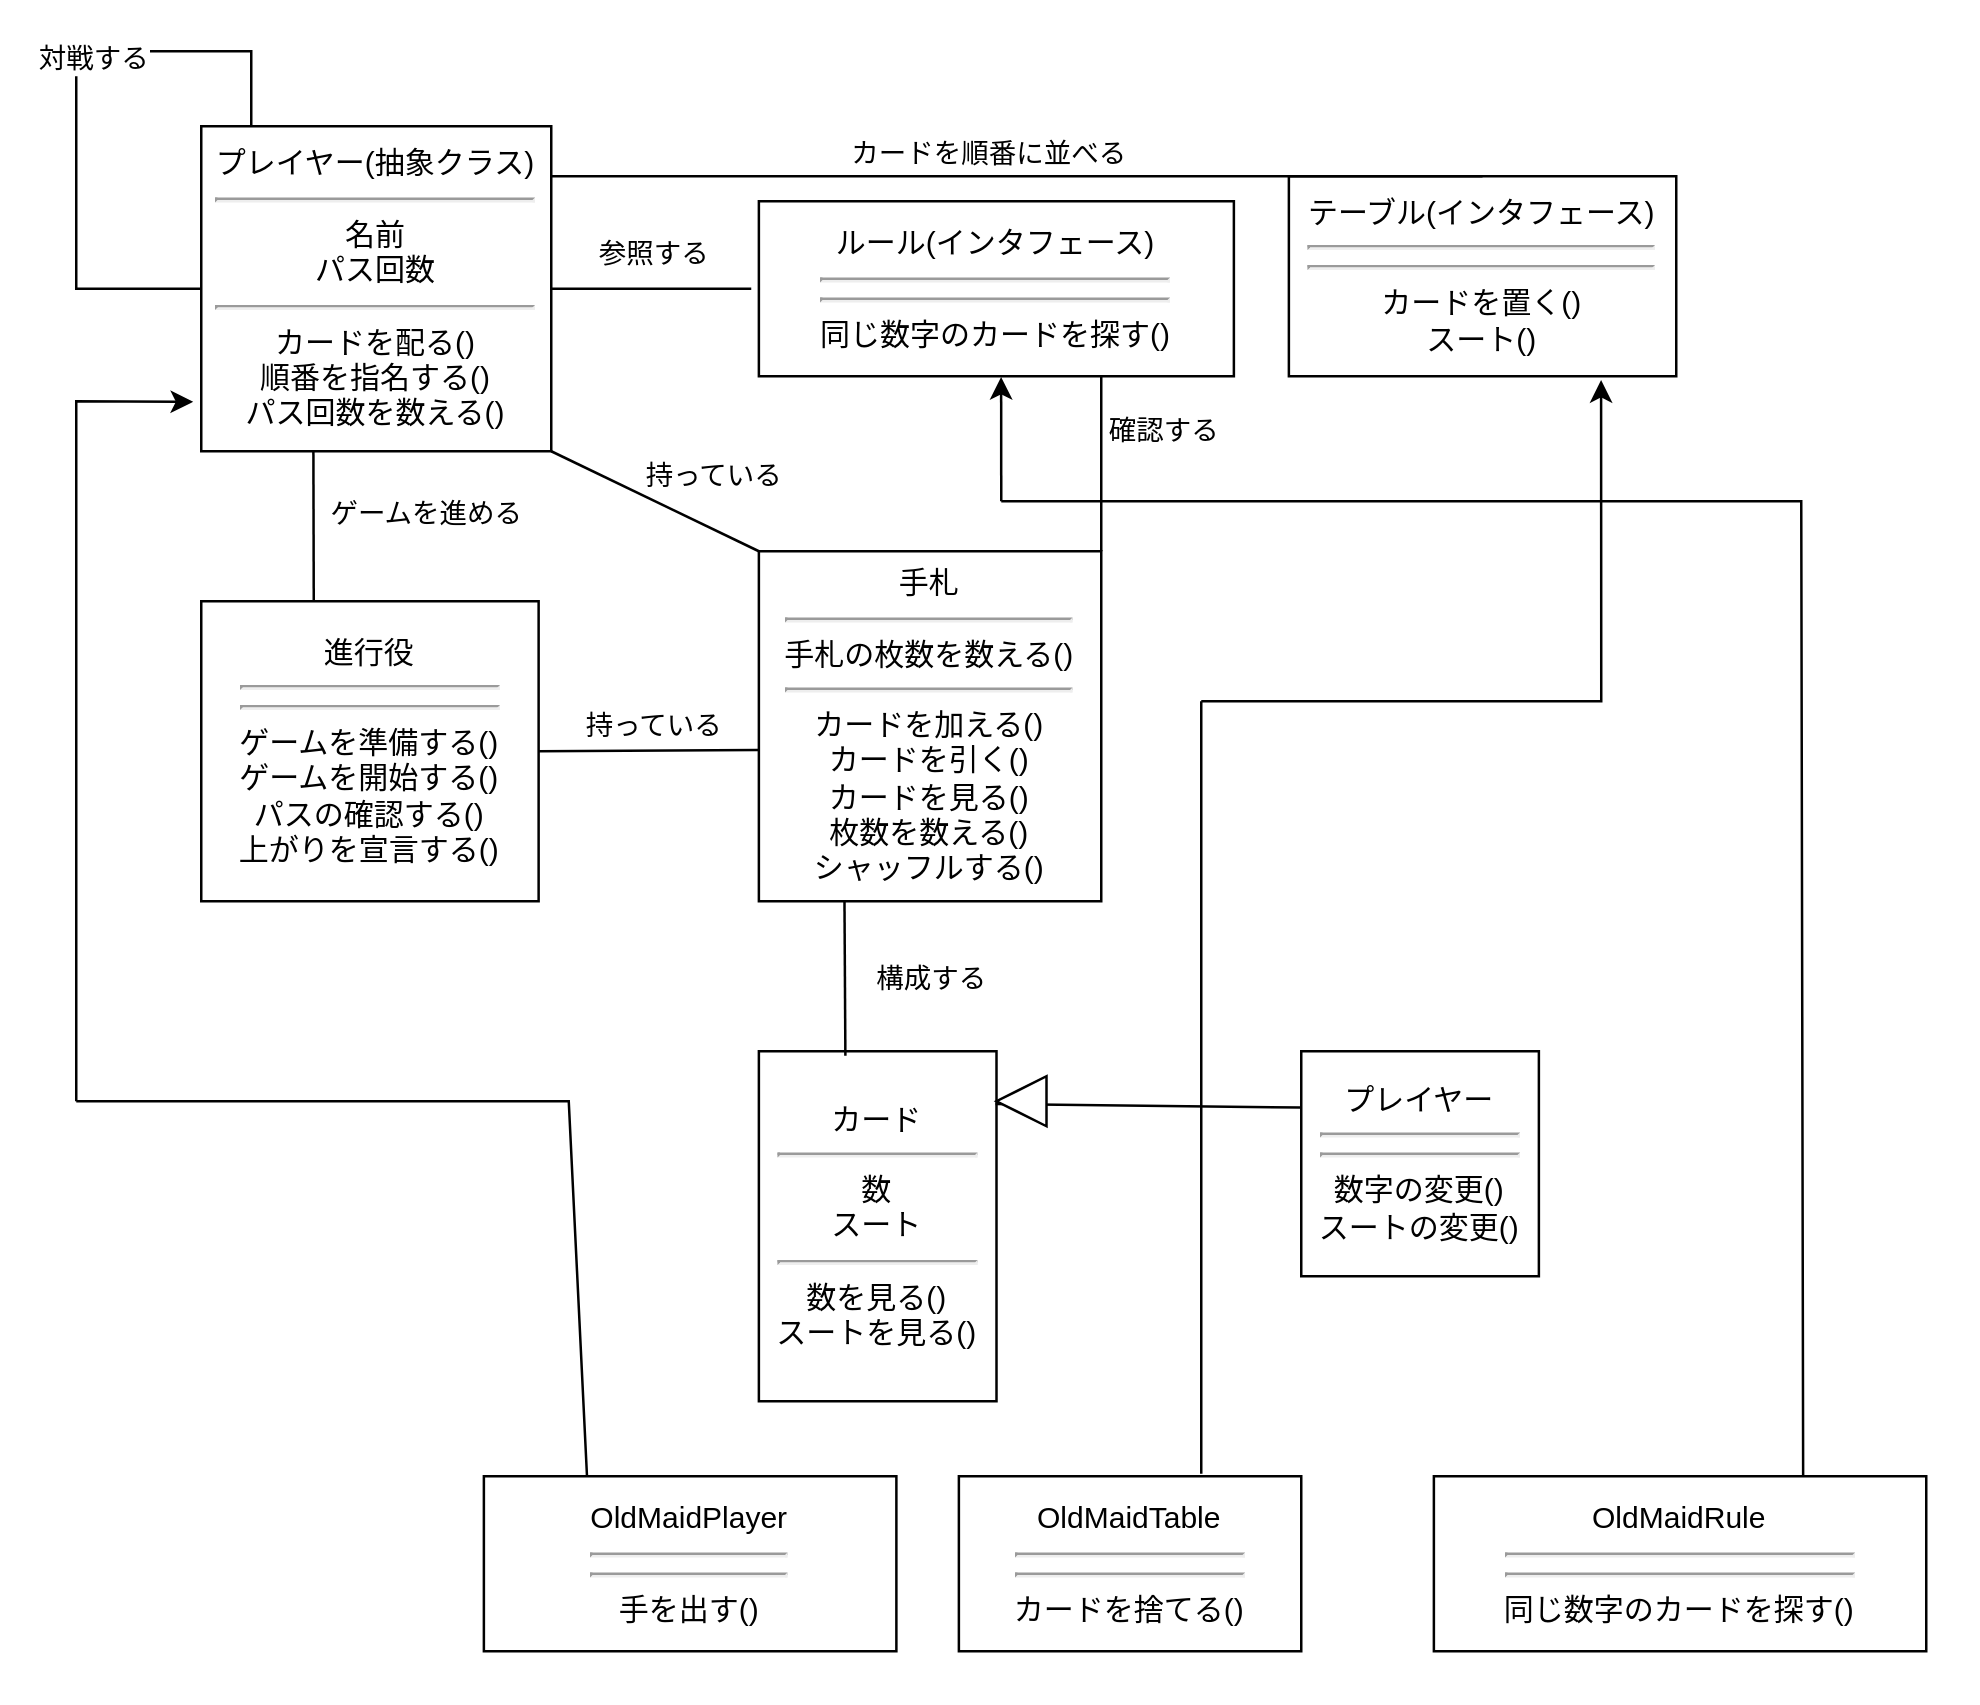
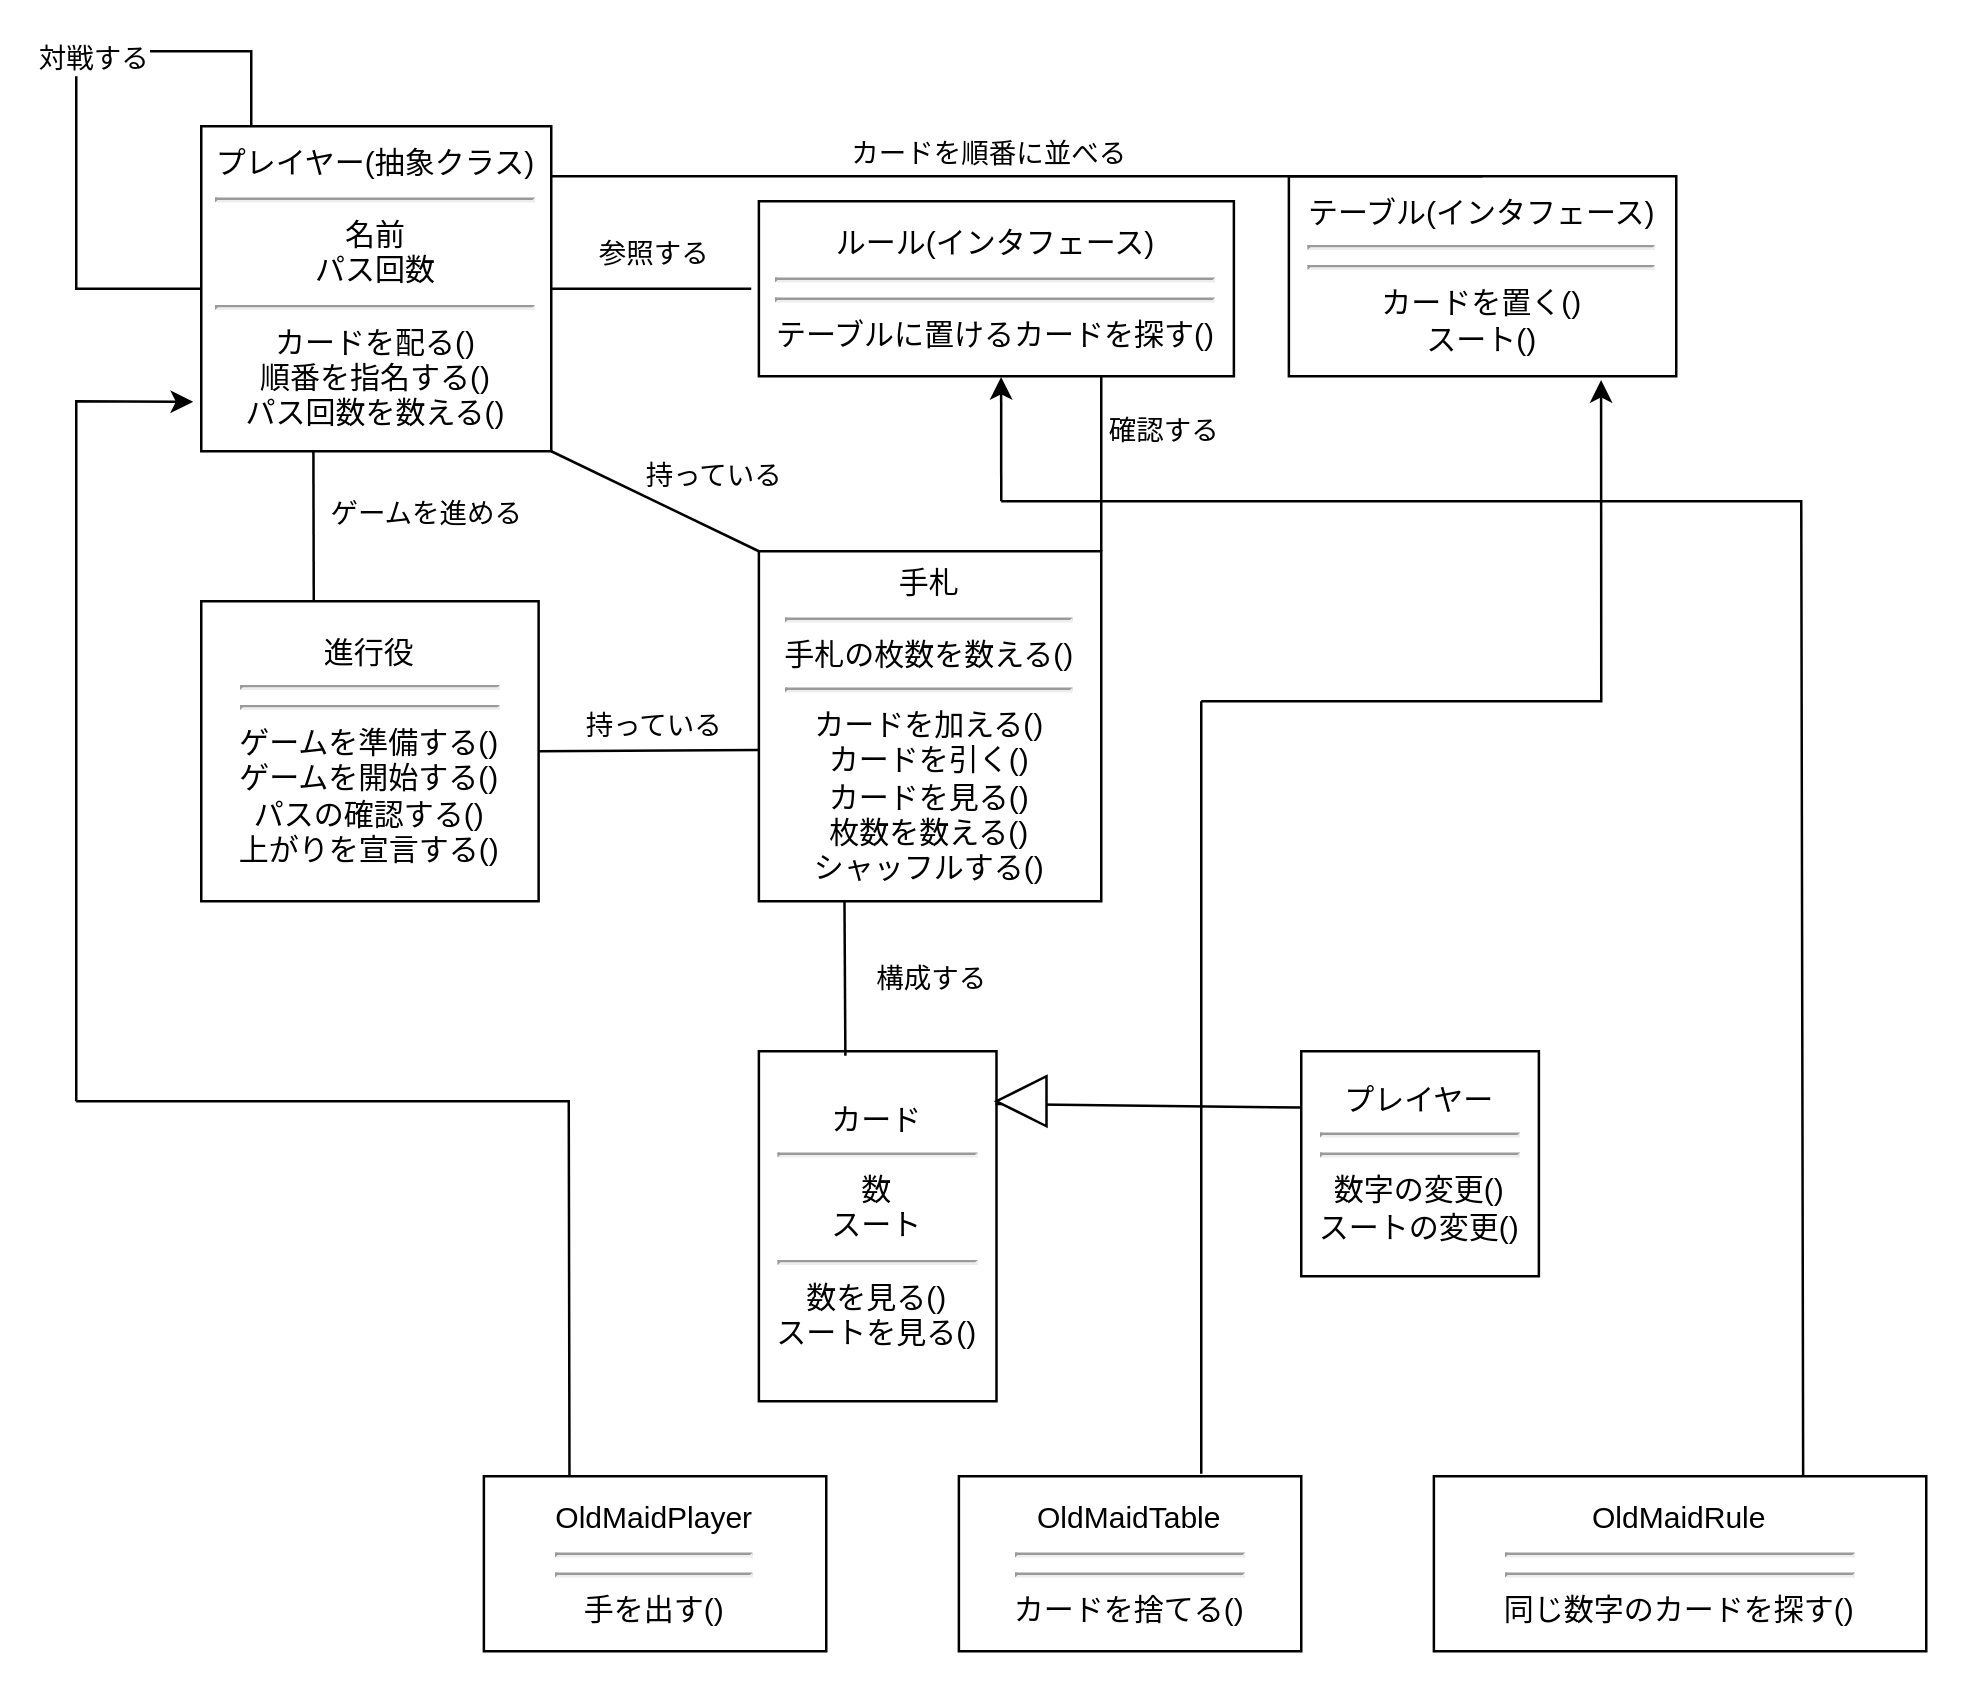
(996, 289) -> (996, 289)
(690, 1564) -> (655, 1564)
